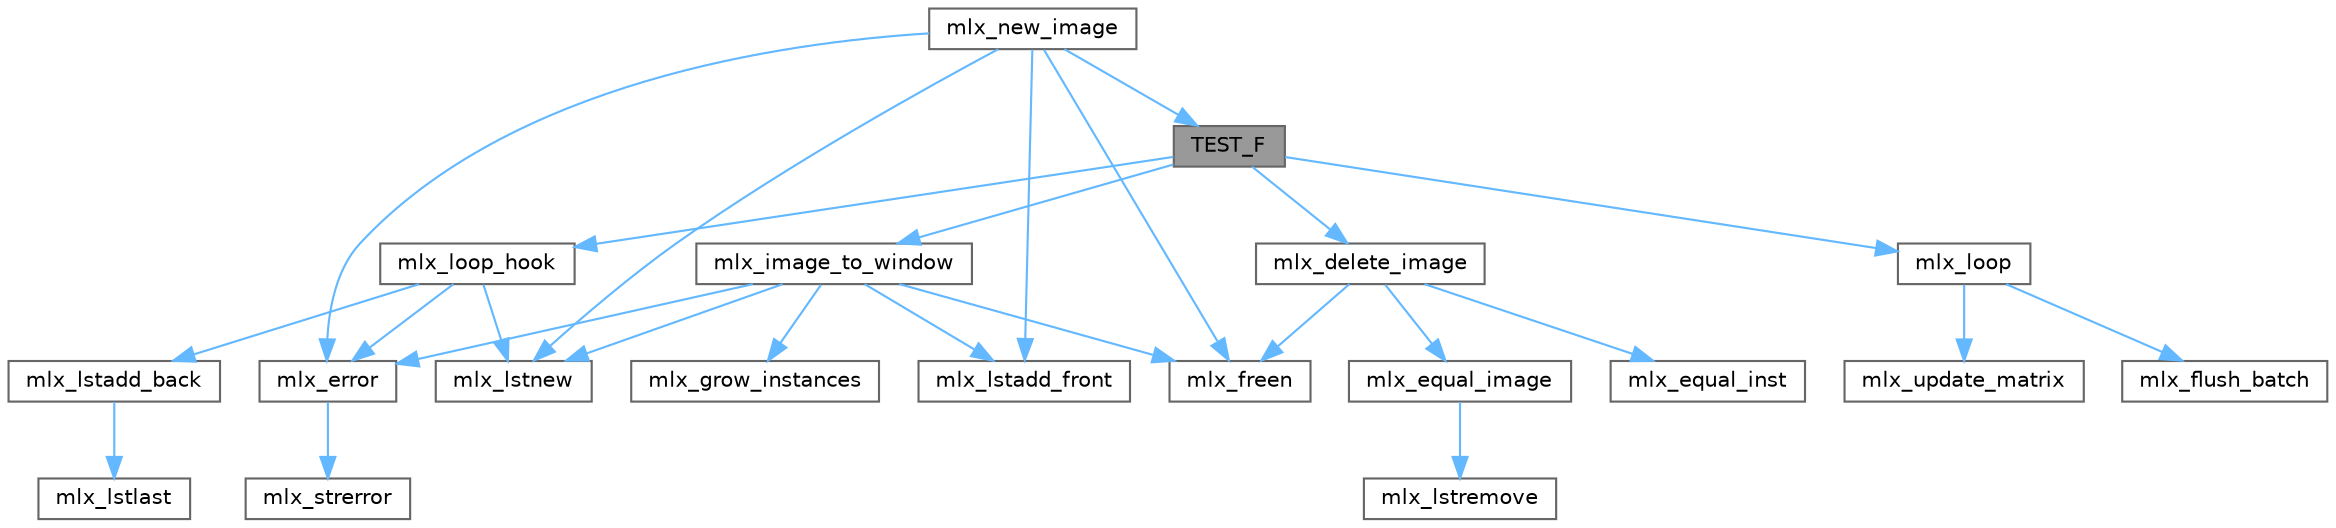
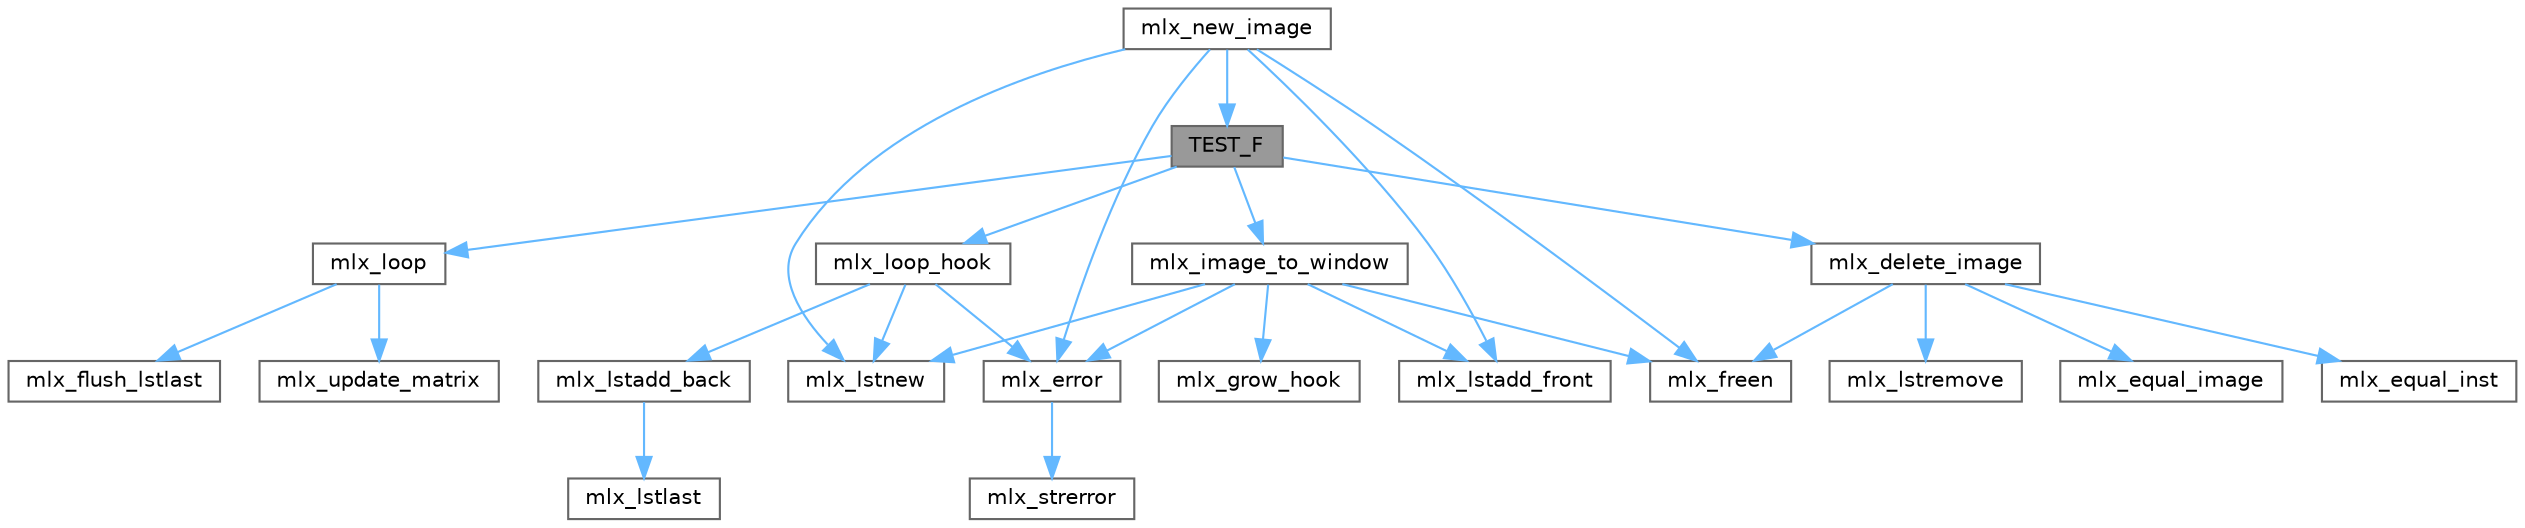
(755, 381) -> (1259, 381)
(2225, 381) -> (114, 381)
(1460, 429) -> (1926, 312)
